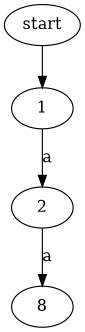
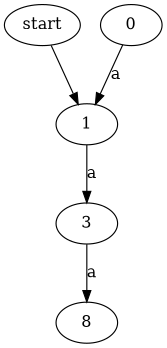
none -> (131, 25)
(42, 208) -> (87, 223)
